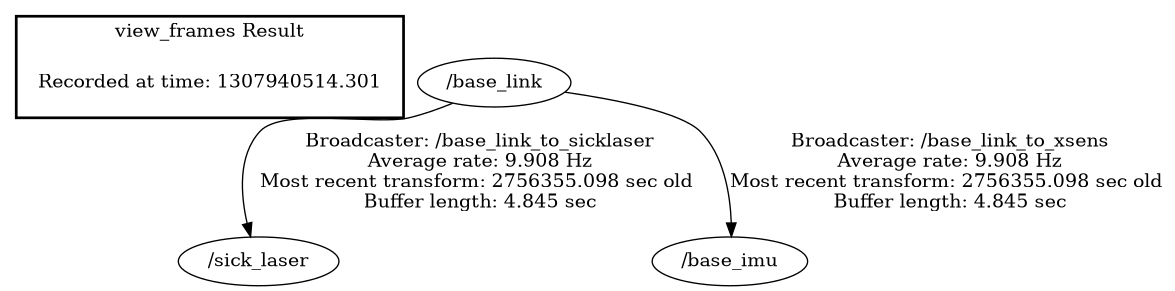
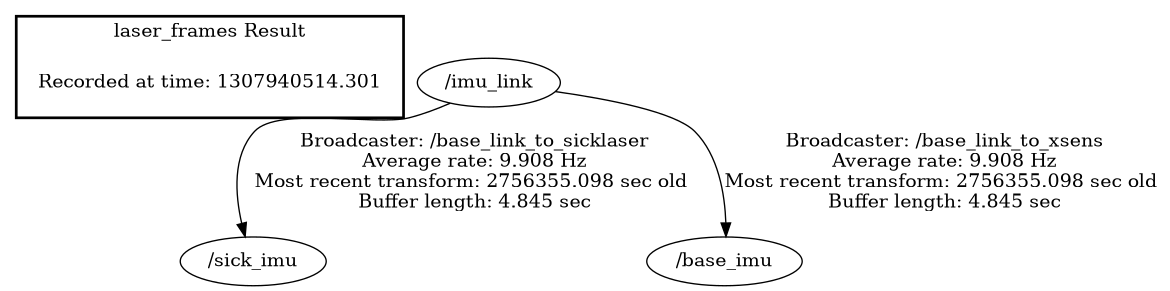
(210, 32) -> (210, 32)
(494, 83) -> (489, 83)
(259, 261) -> (253, 261)
